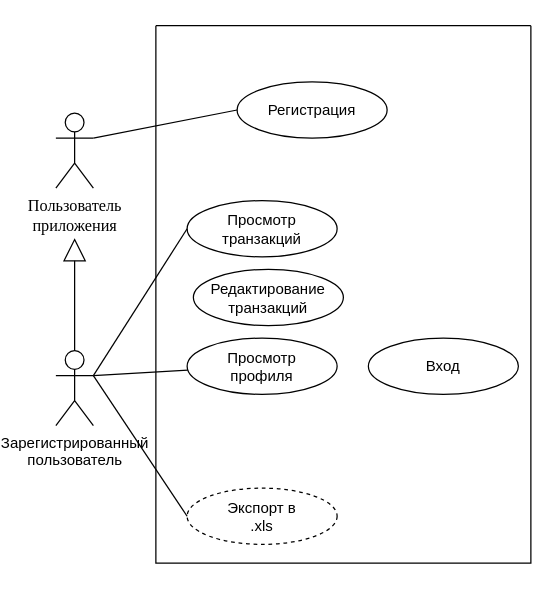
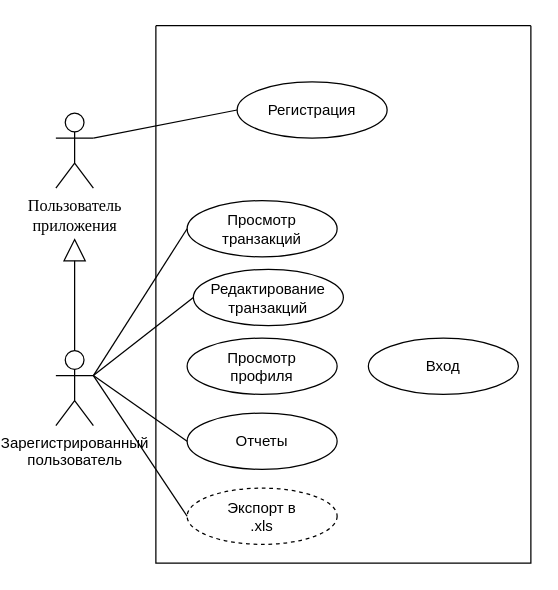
(142, 373) -> (144, 336)
none -> (143, 411)
none -> (262, 441)
